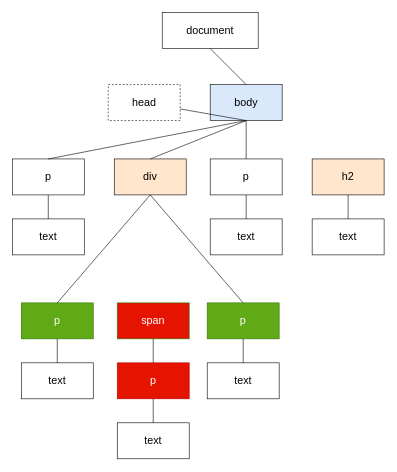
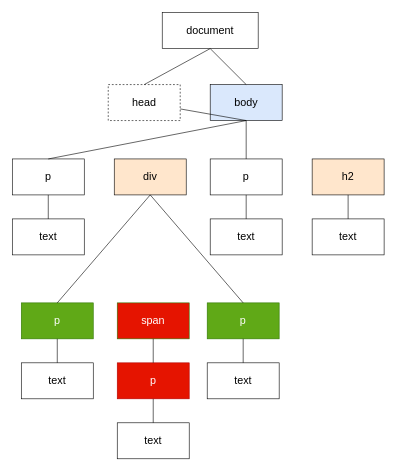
none -> (176, 67)
(196, 140) -> none
